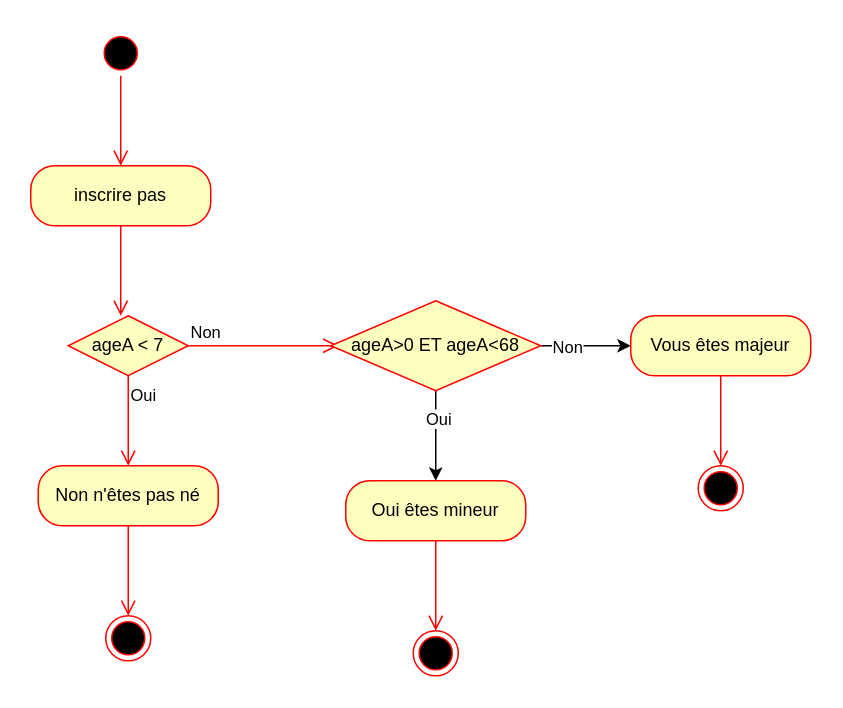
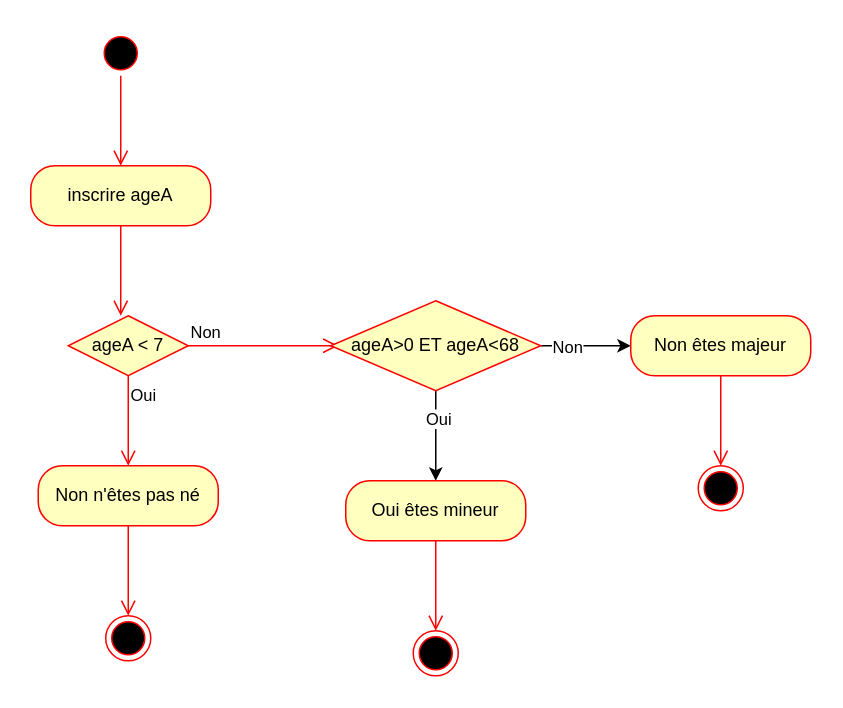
(121, 196) -> (121, 196)
(721, 346) -> (721, 346)
